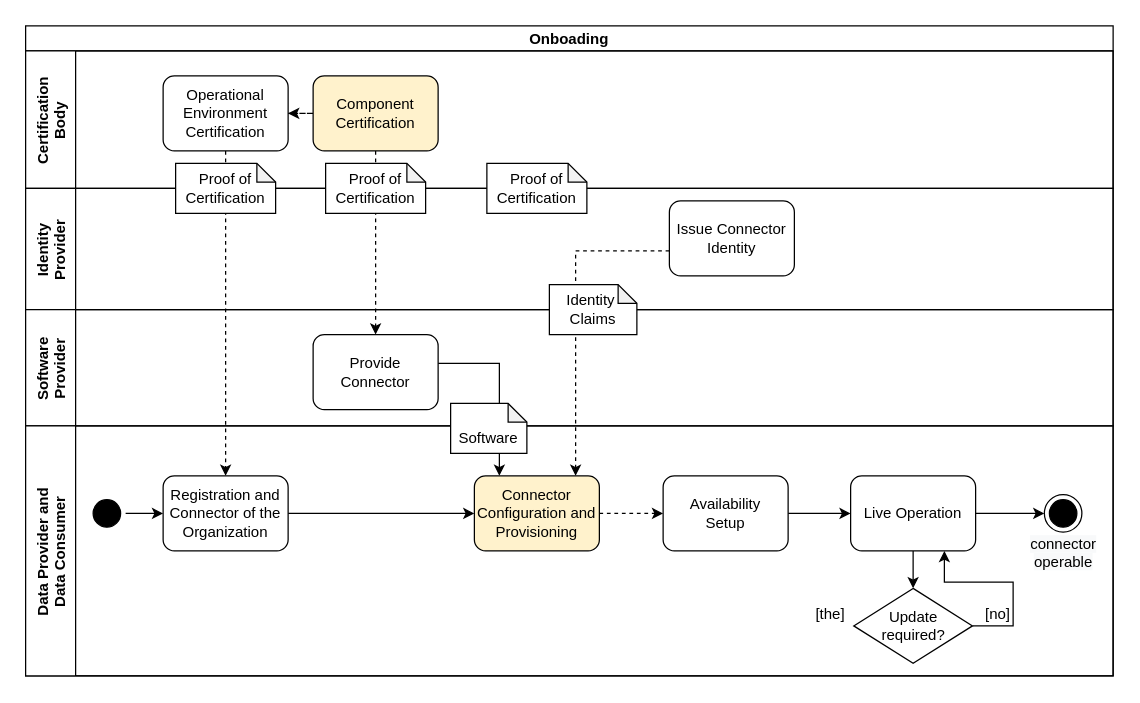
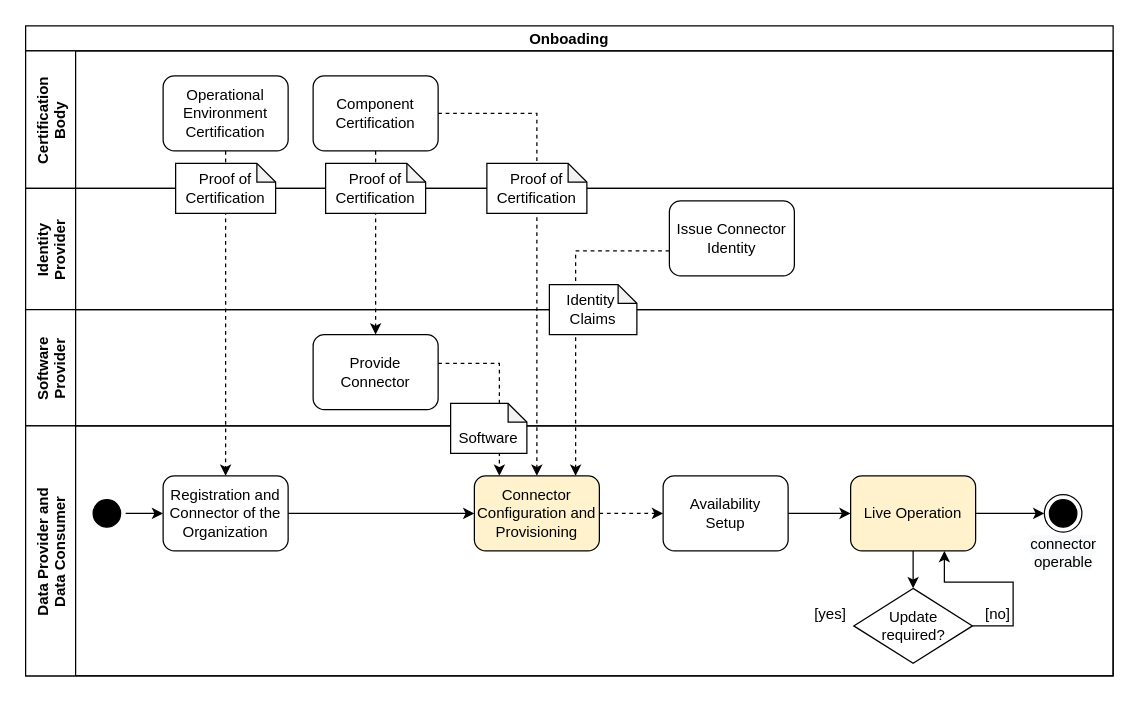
(296, 113) -> (537, 341)
(376, 113) -> (376, 113)
(488, 363) -> (488, 363)
(913, 513) -> (913, 513)
(831, 614) -> (831, 614)
